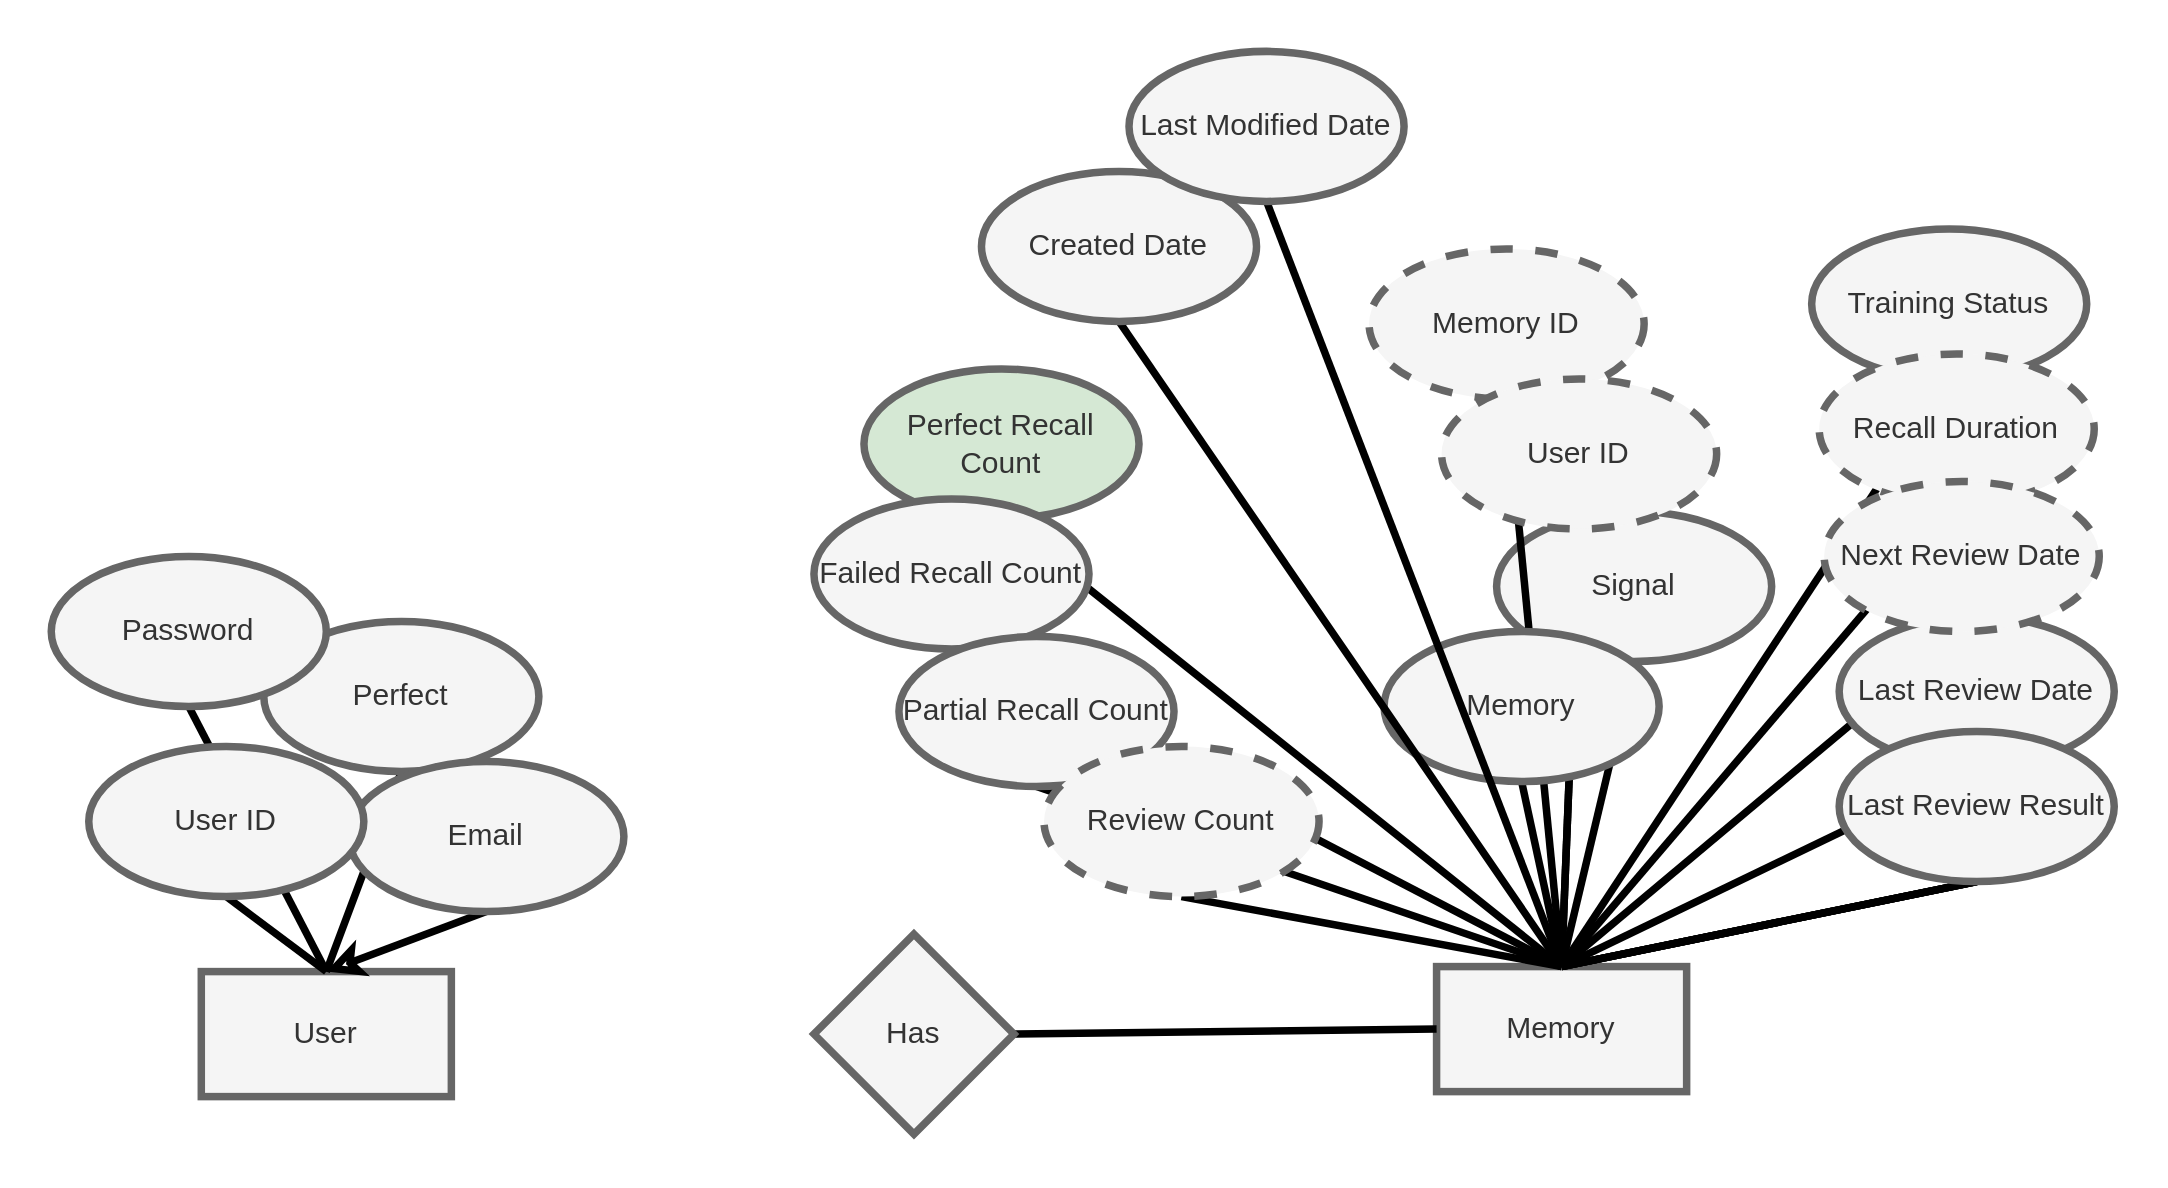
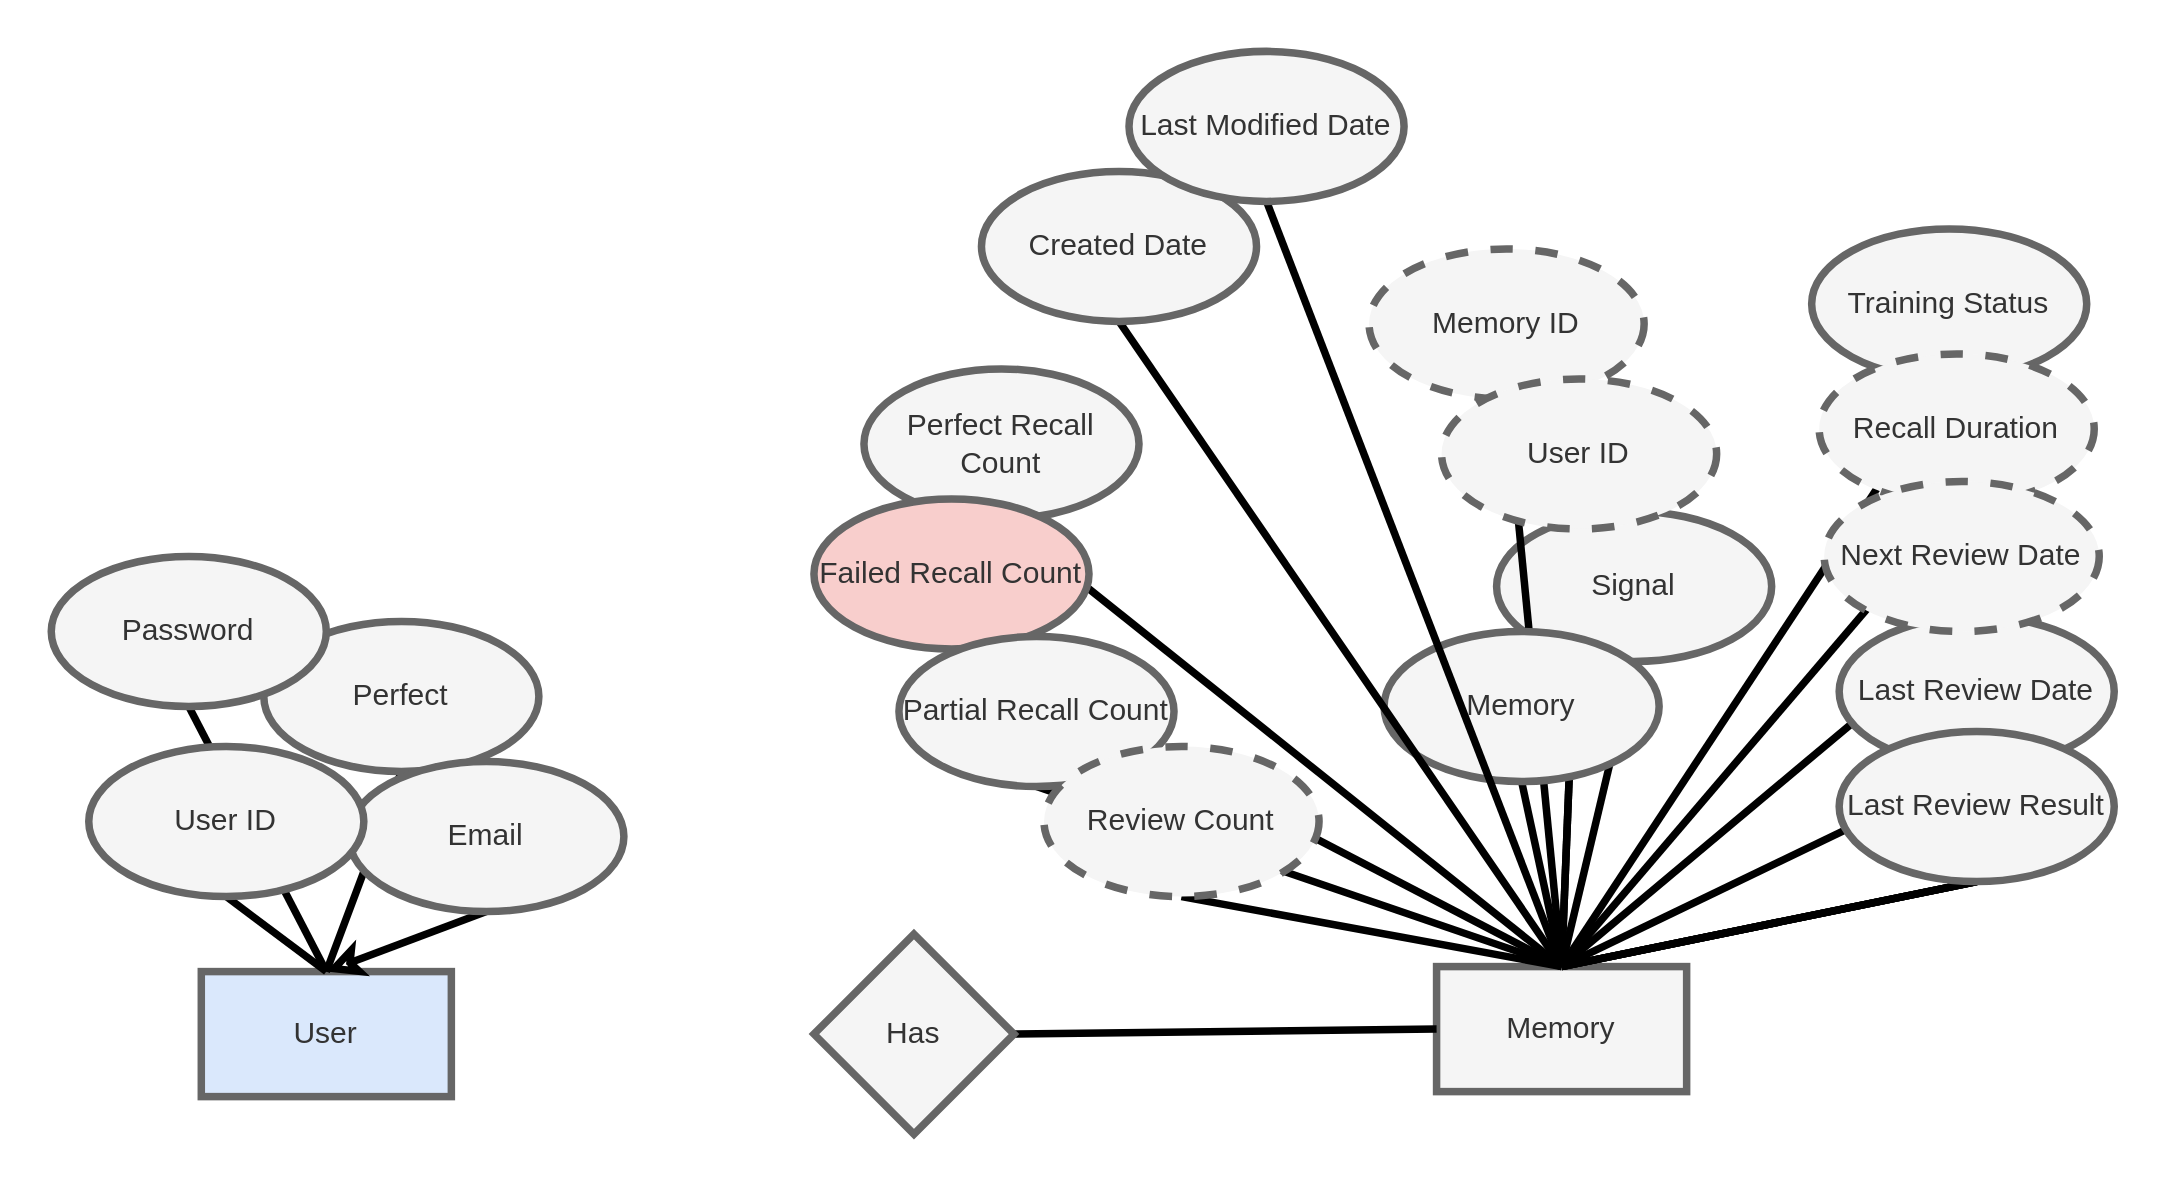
(1001, 444) -> (1001, 444)
(951, 574) -> (951, 574)
(326, 1034) -> (326, 1034)
